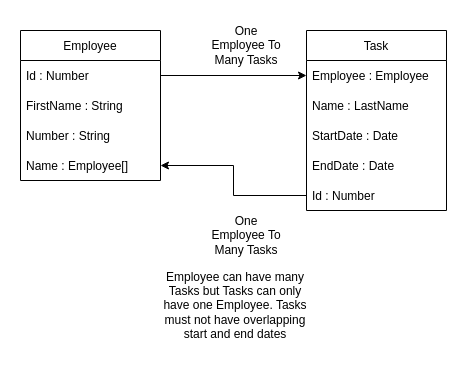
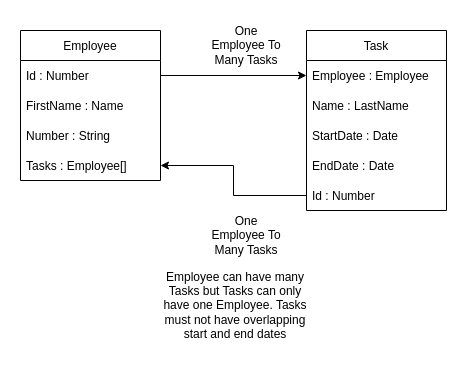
(79, 106) -> (74, 106)
(77, 166) -> (80, 166)
